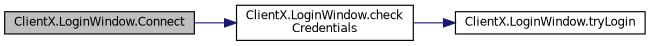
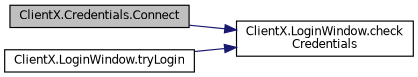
(100, 23) -> (100, 16)
(429, 23) -> (209, 50)
